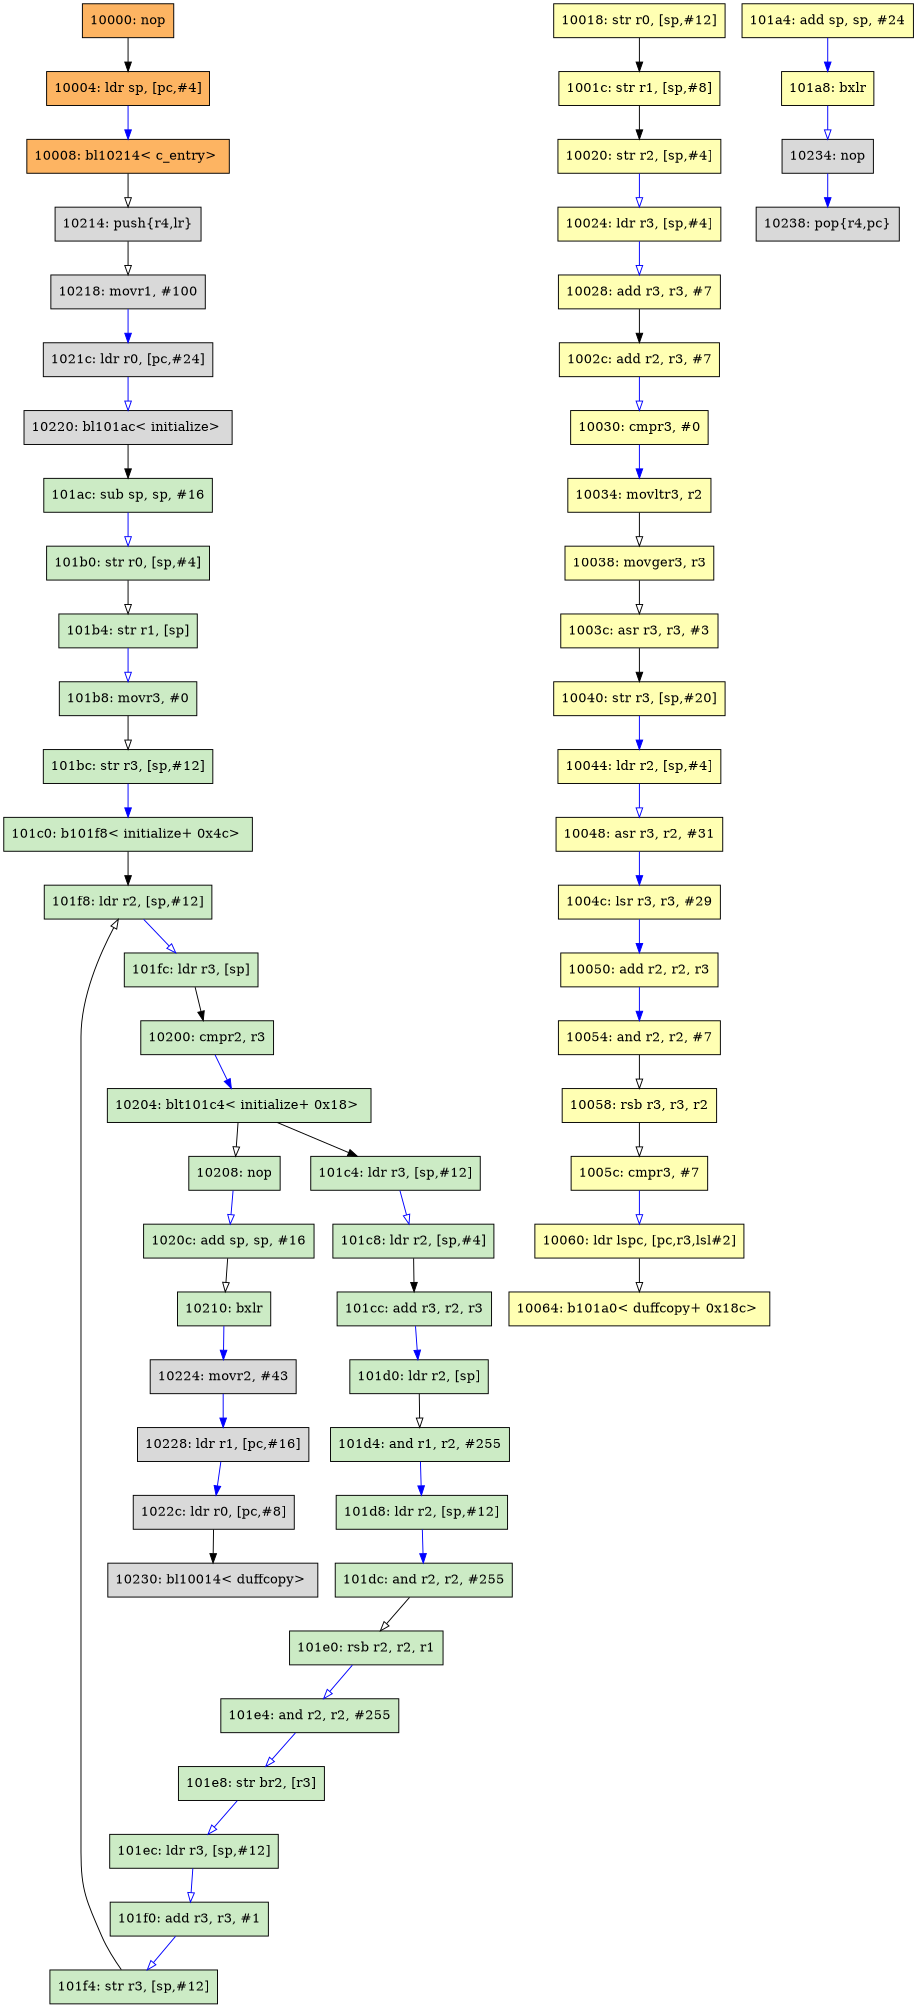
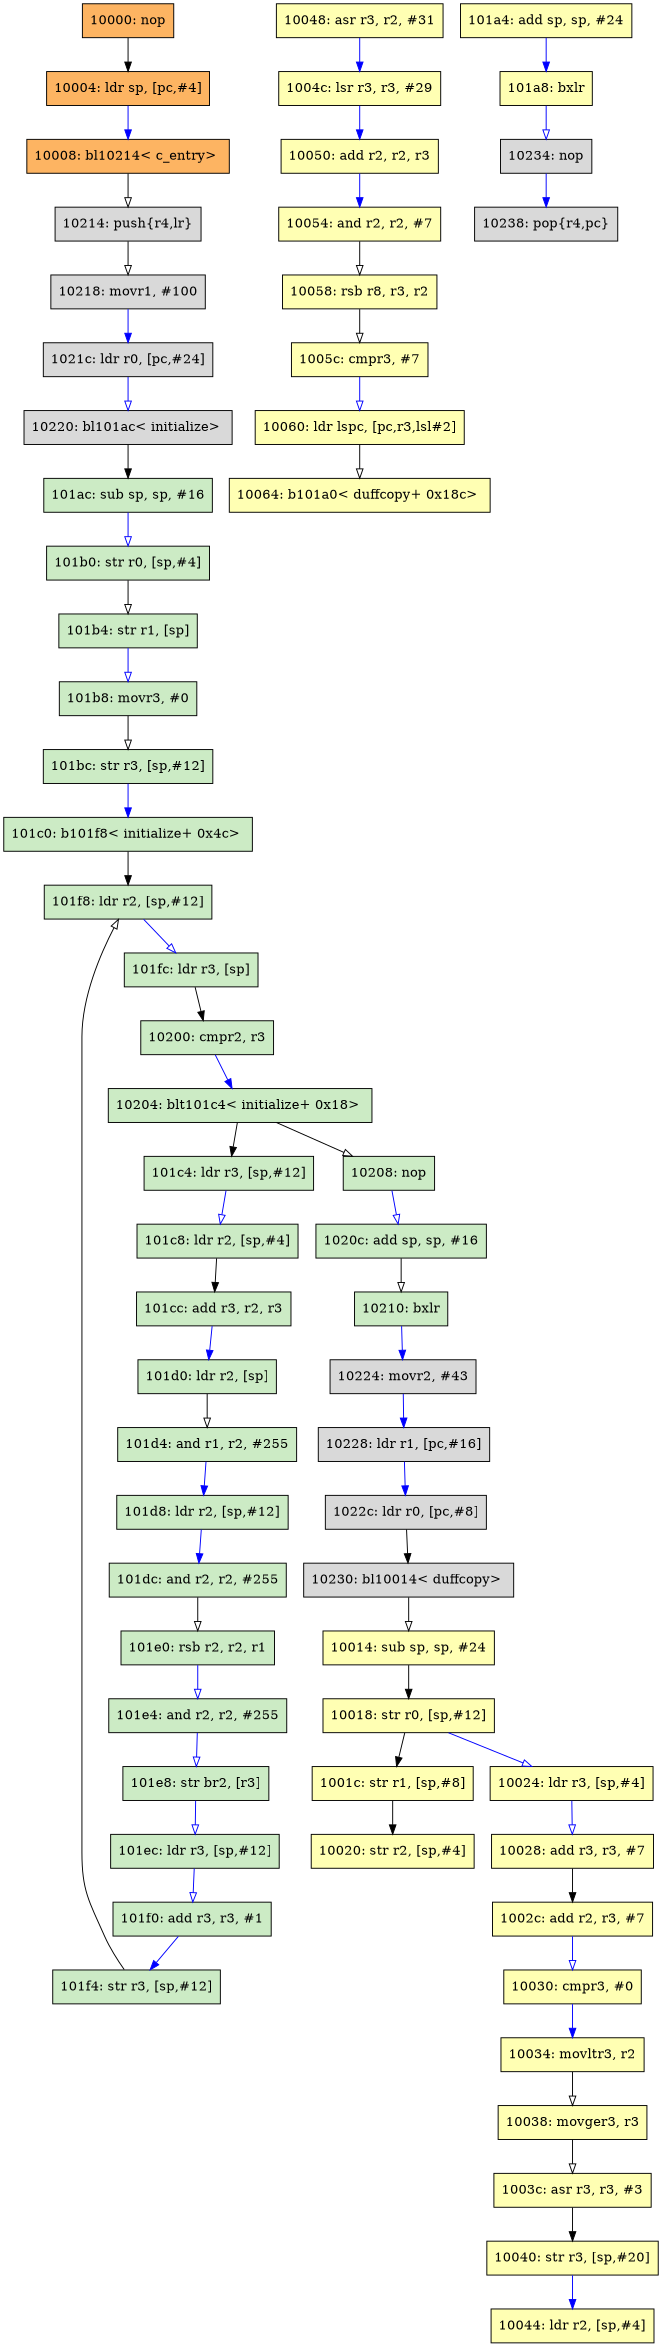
(639, 186) -> (486, 1748)
(639, 796) -> none
(639, 1106) -> (360, 292)
none -> (409, 1648)
(164, 1949) -> (167, 1949)
